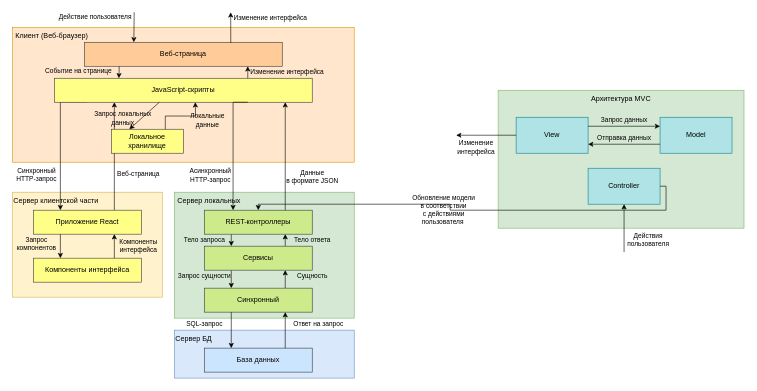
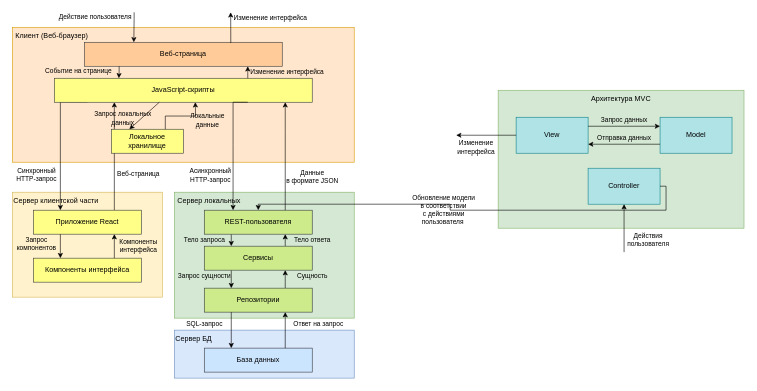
(258, 222) -> (258, 222)
(258, 300) -> (258, 300)
